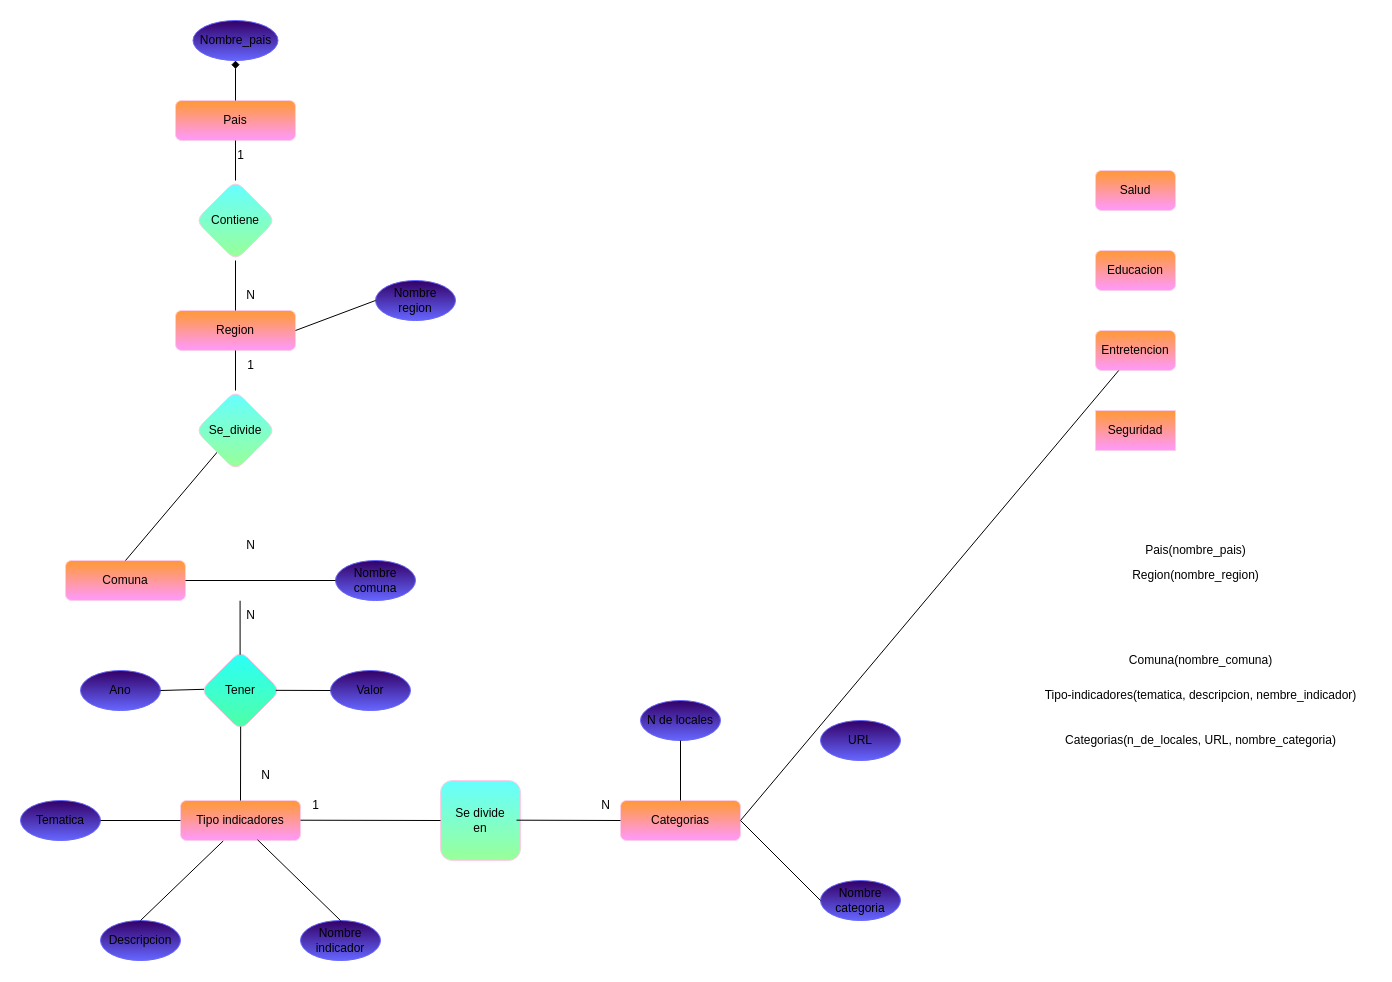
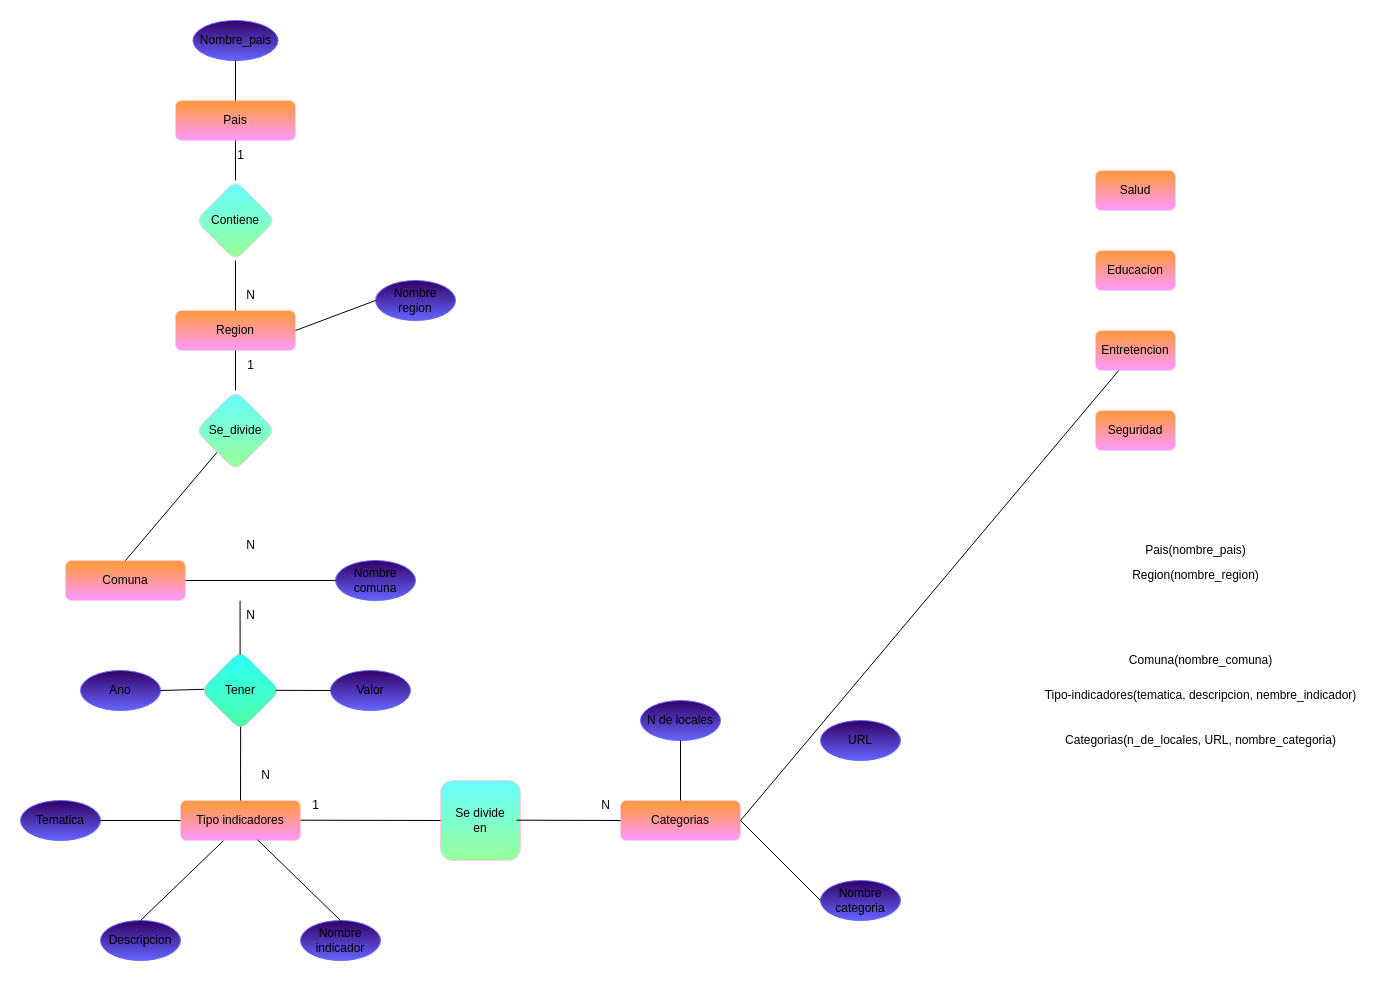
(236, 69) -> (236, 65)
(1136, 431) -> (1136, 431)
